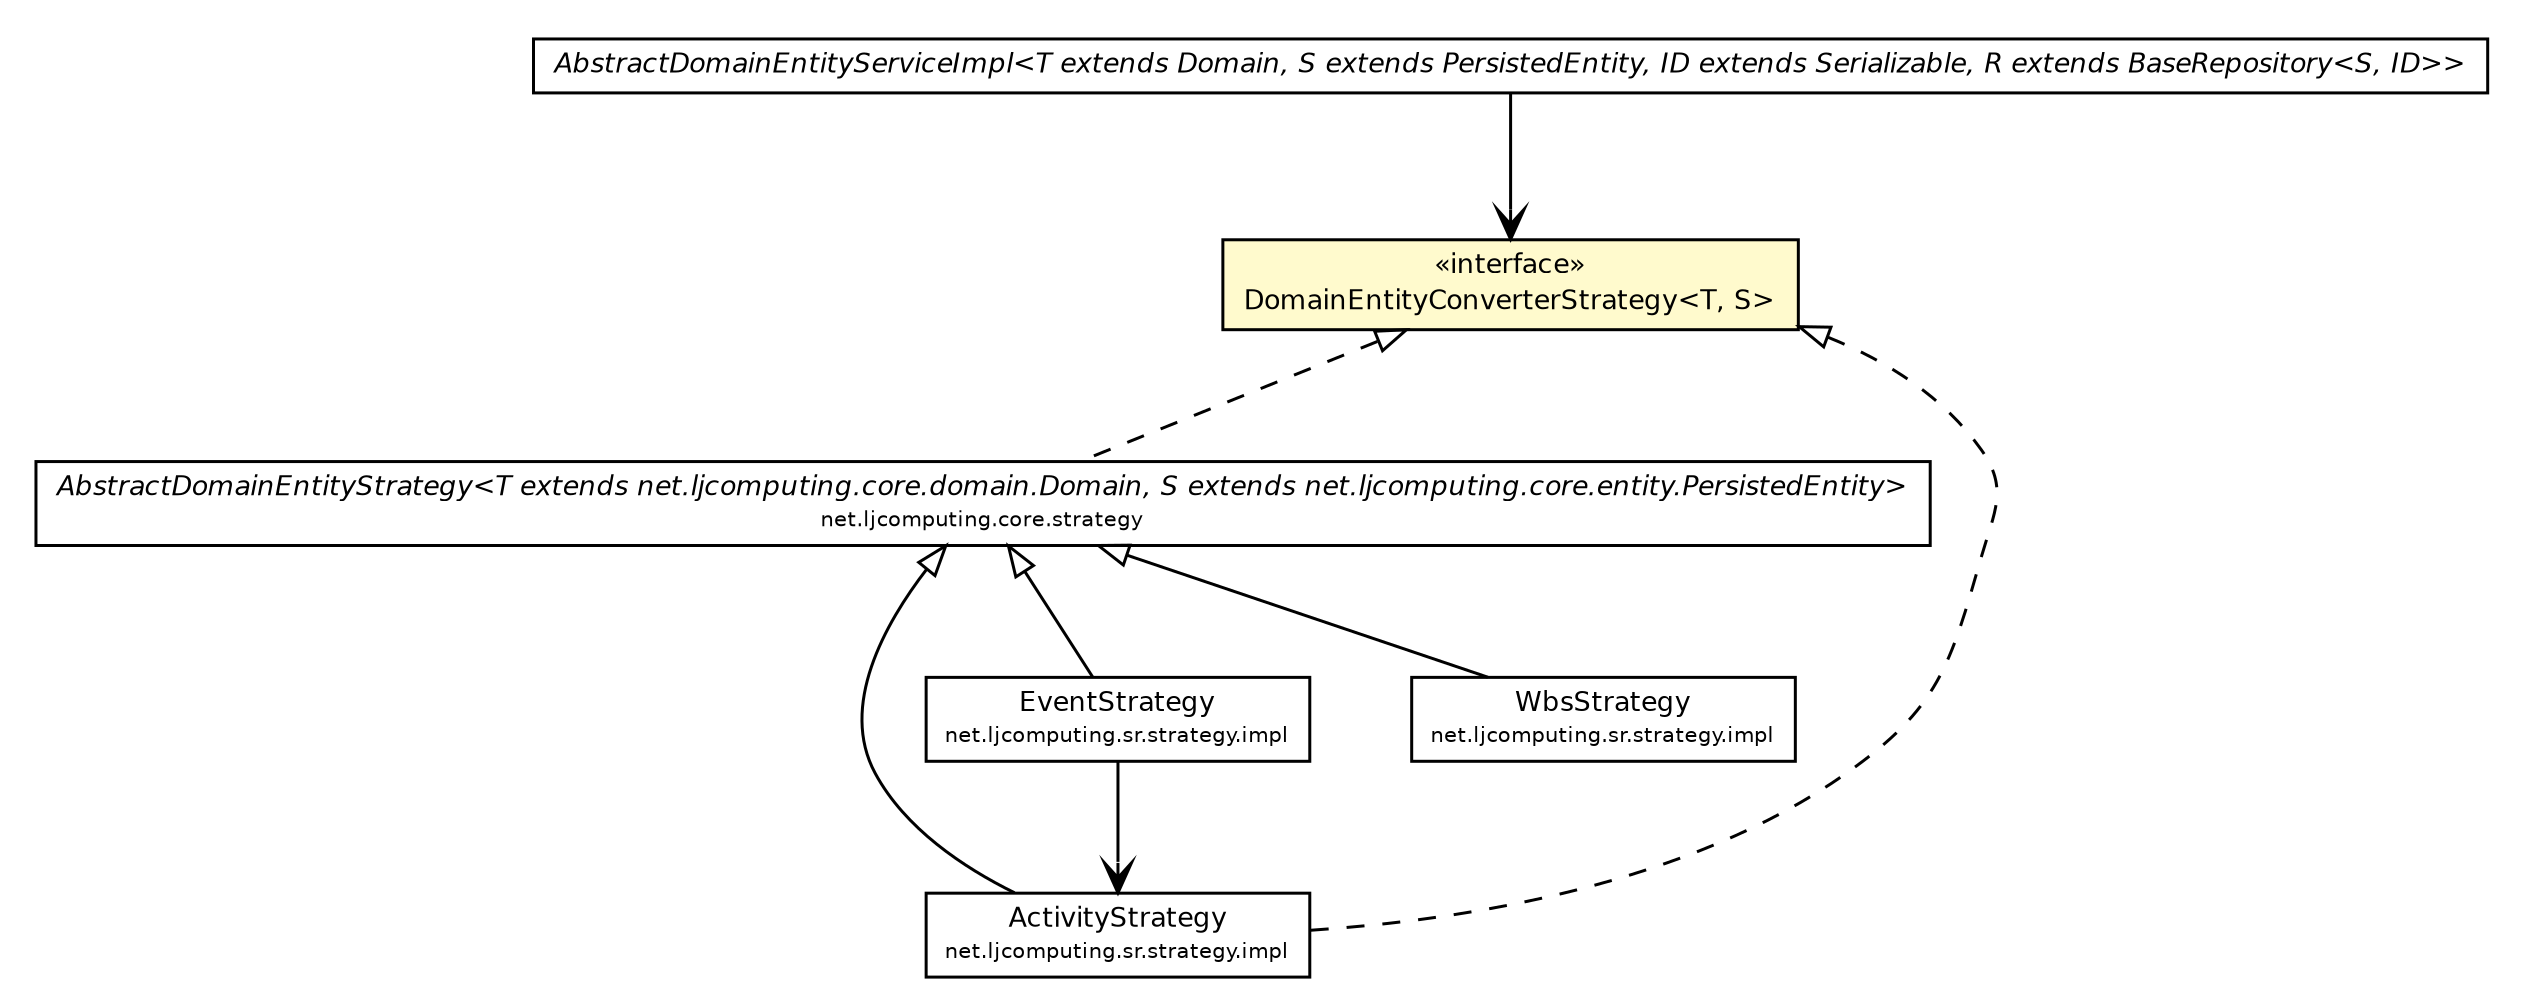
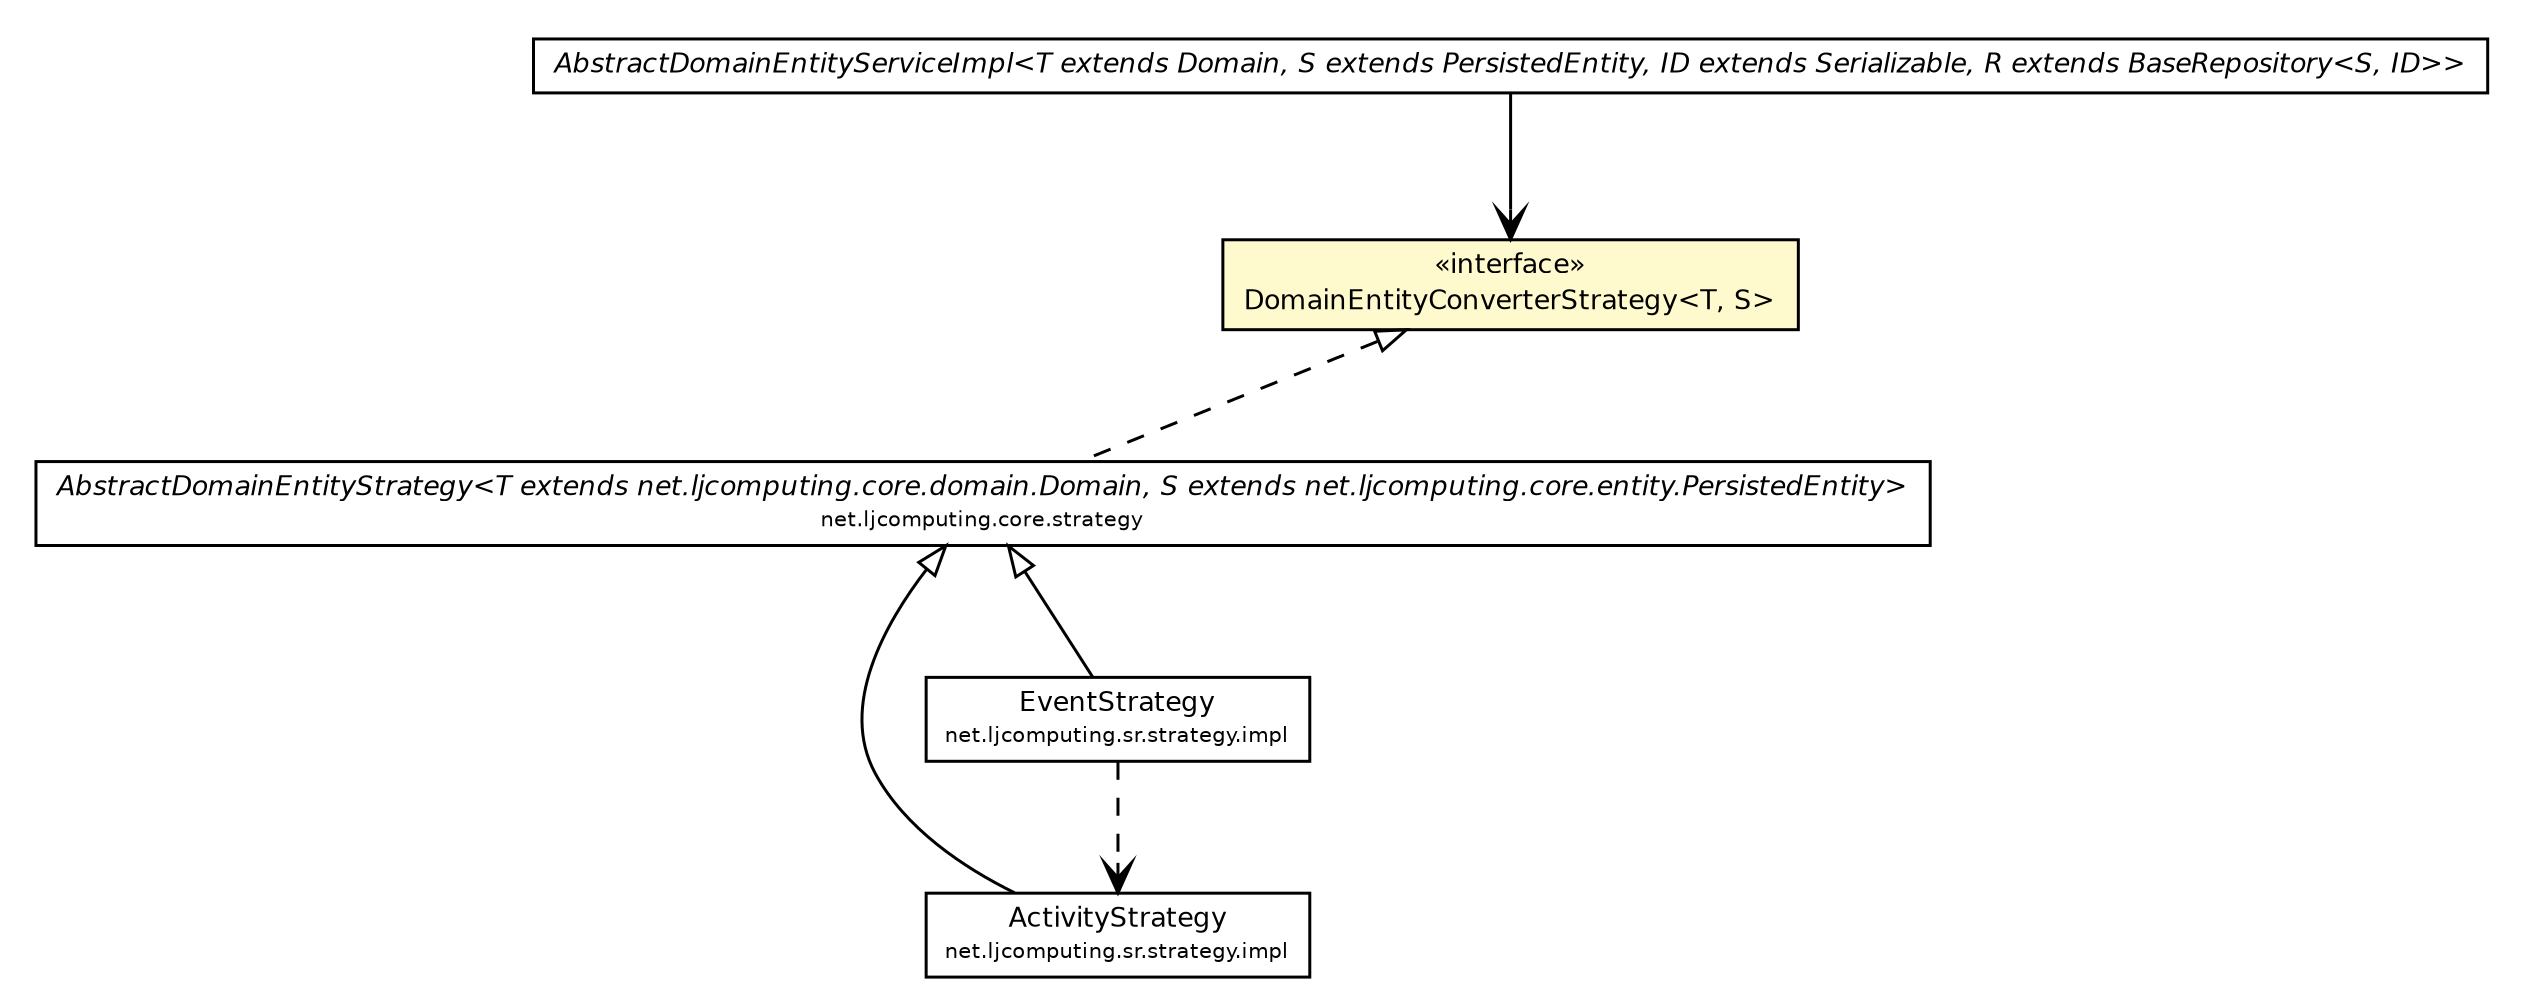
(1604, 719) -> none
(1847, 773) -> none
(1118, 812) -> (1118, 812)
